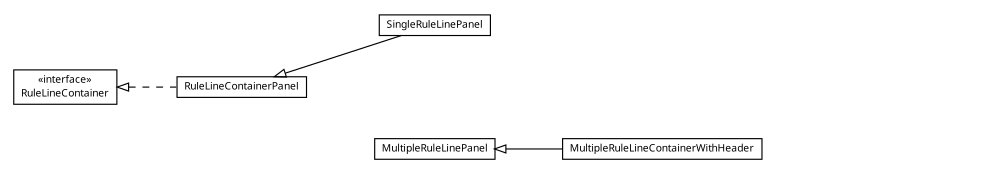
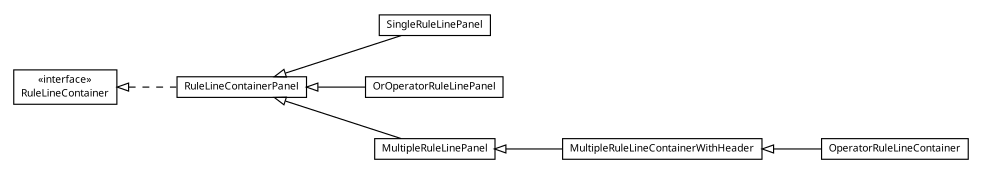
none -> (434, 87)
none -> (343, 120)
none -> (895, 149)
